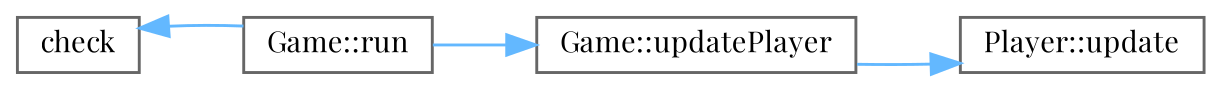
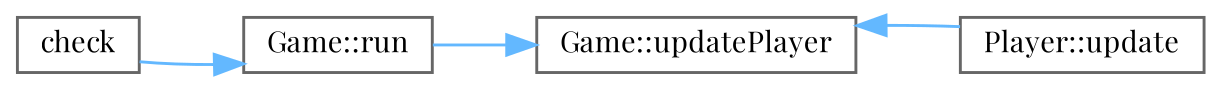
(206, 25) -> (177, 64)
(894, 65) -> (923, 26)
